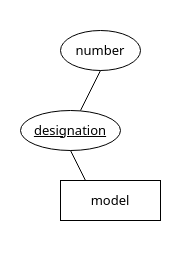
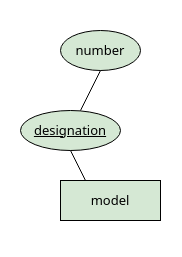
(101, 51) -> (101, 51)
(71, 131) -> (71, 131)
(111, 201) -> (111, 201)
